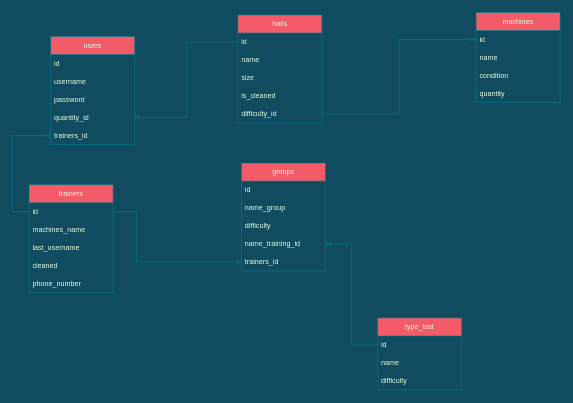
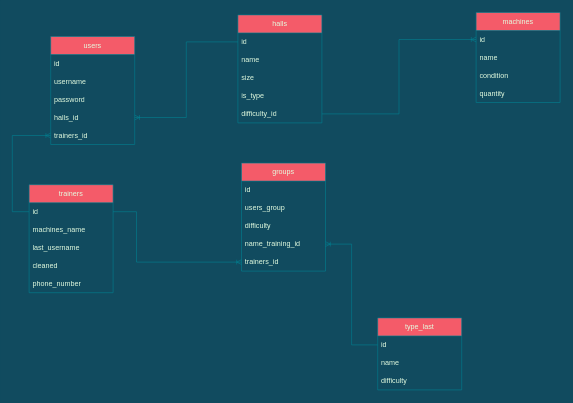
(260, 96) -> (255, 96)
(75, 117) -> (68, 117)
(265, 208) -> (267, 208)
